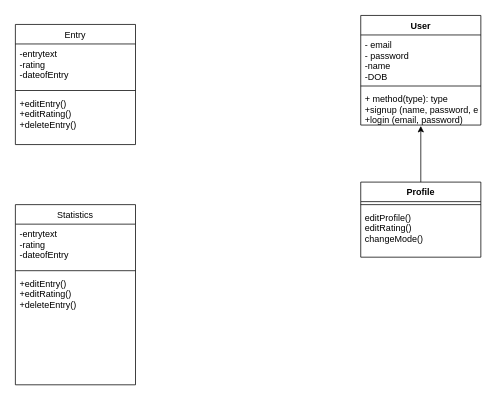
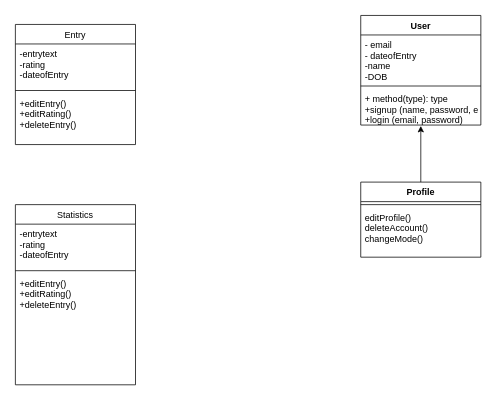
(379, 45) -> (379, 45)
(394, 218) -> (394, 218)
